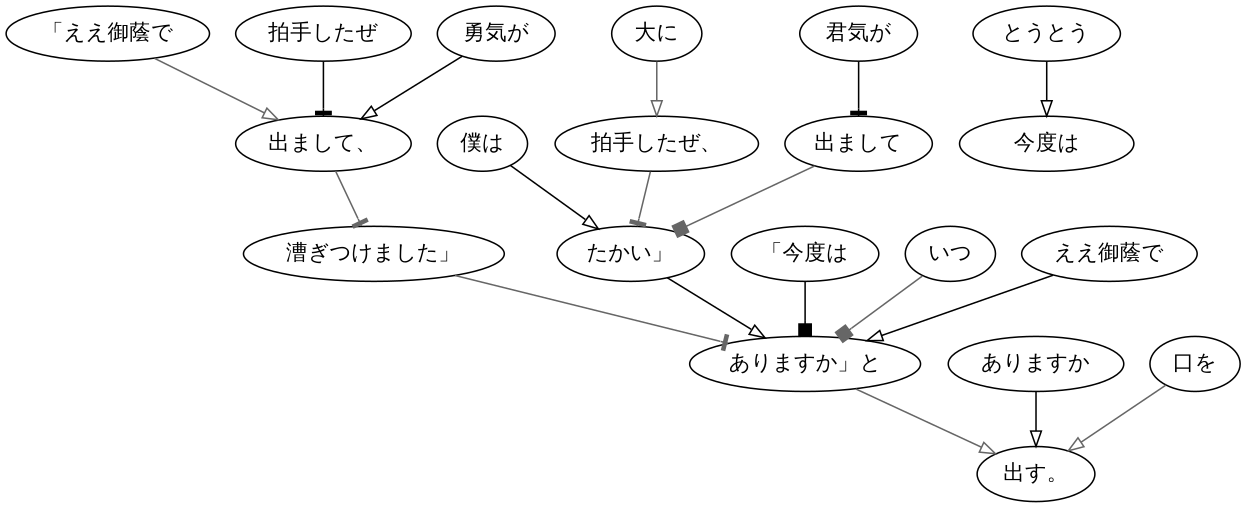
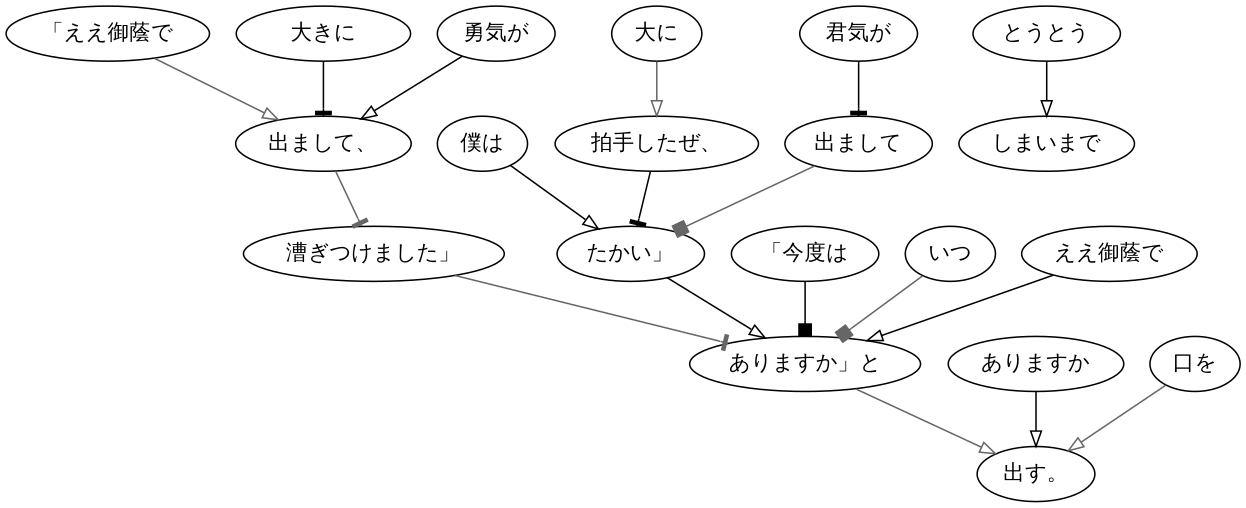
(323, 34) -> (323, 34)
(1047, 144) -> (1047, 144)
(645, 195) -> (645, 195)
